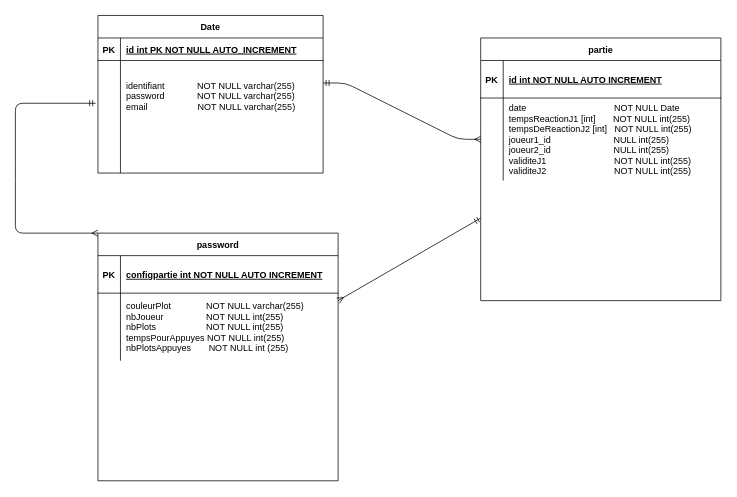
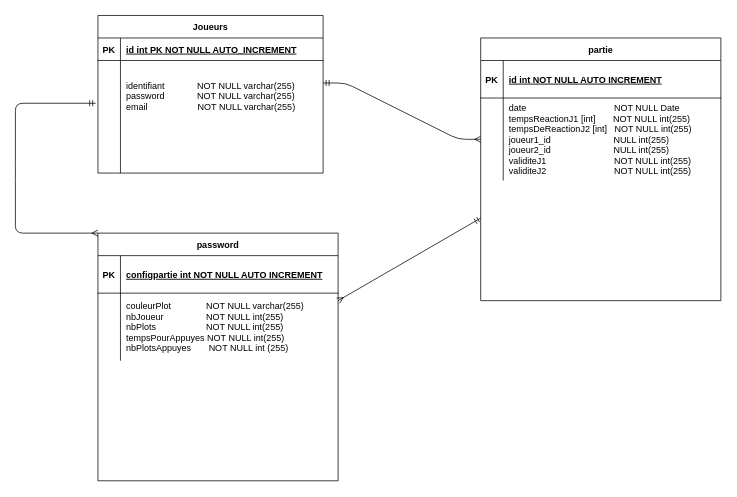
(210, 27) -> (210, 27)
